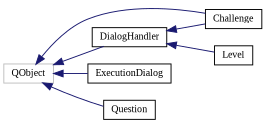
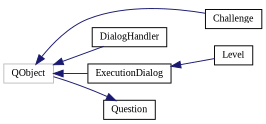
(191, 26) -> none
(195, 49) -> (198, 62)
(77, 97) -> (81, 86)
